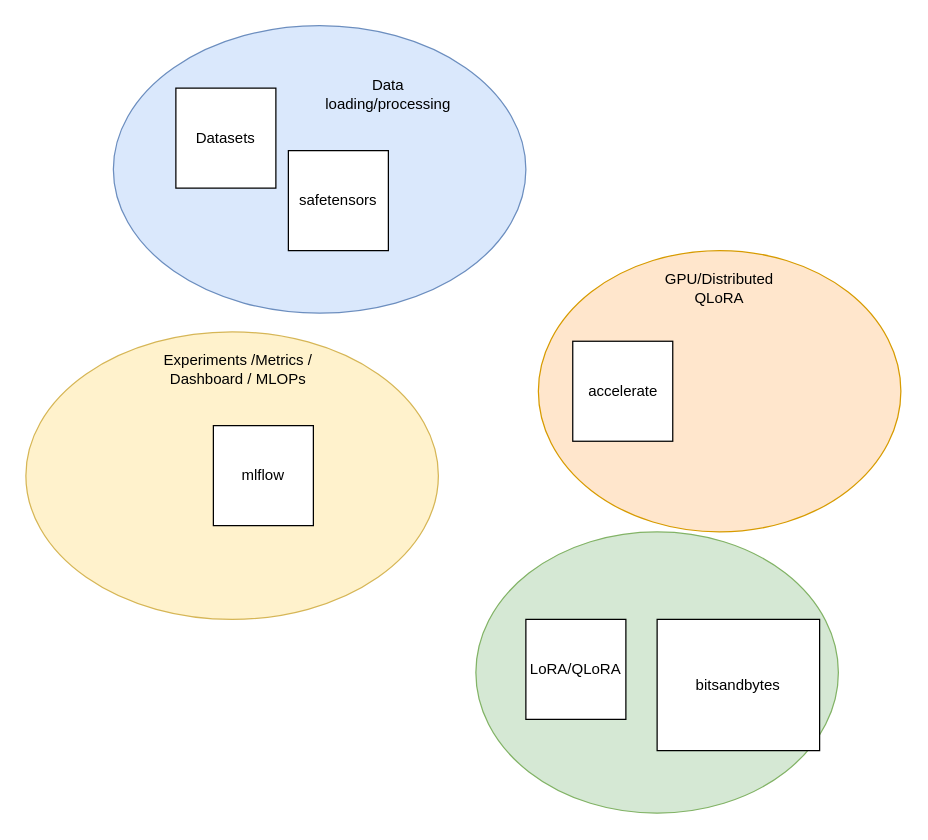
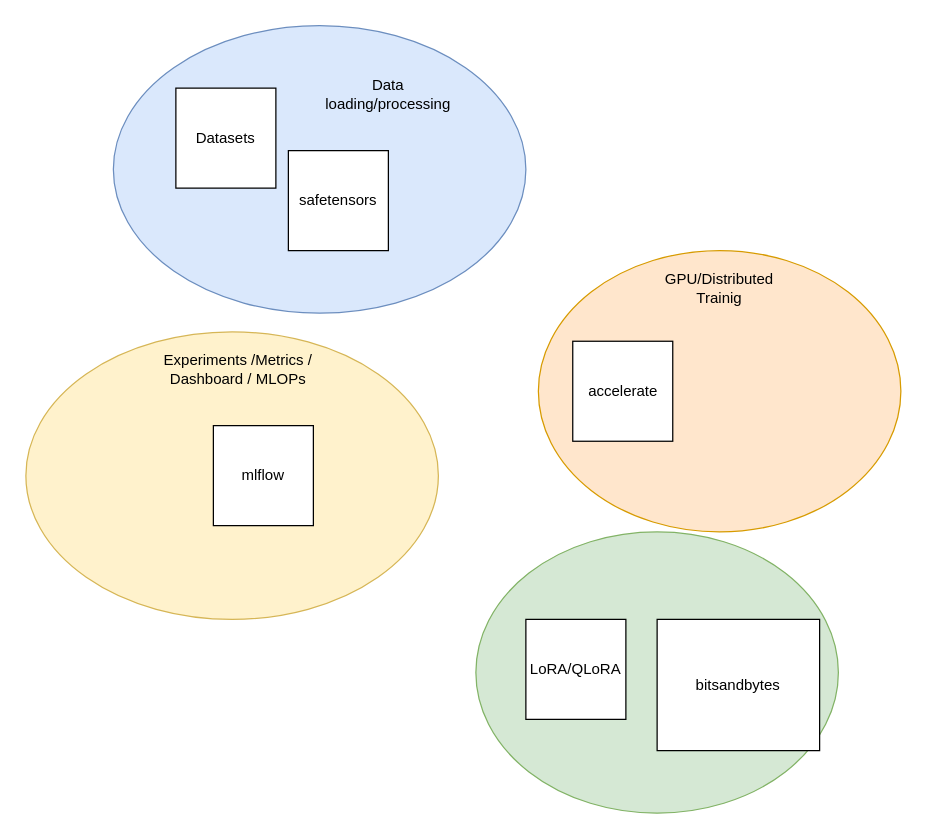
(719, 288) -> (719, 288)
